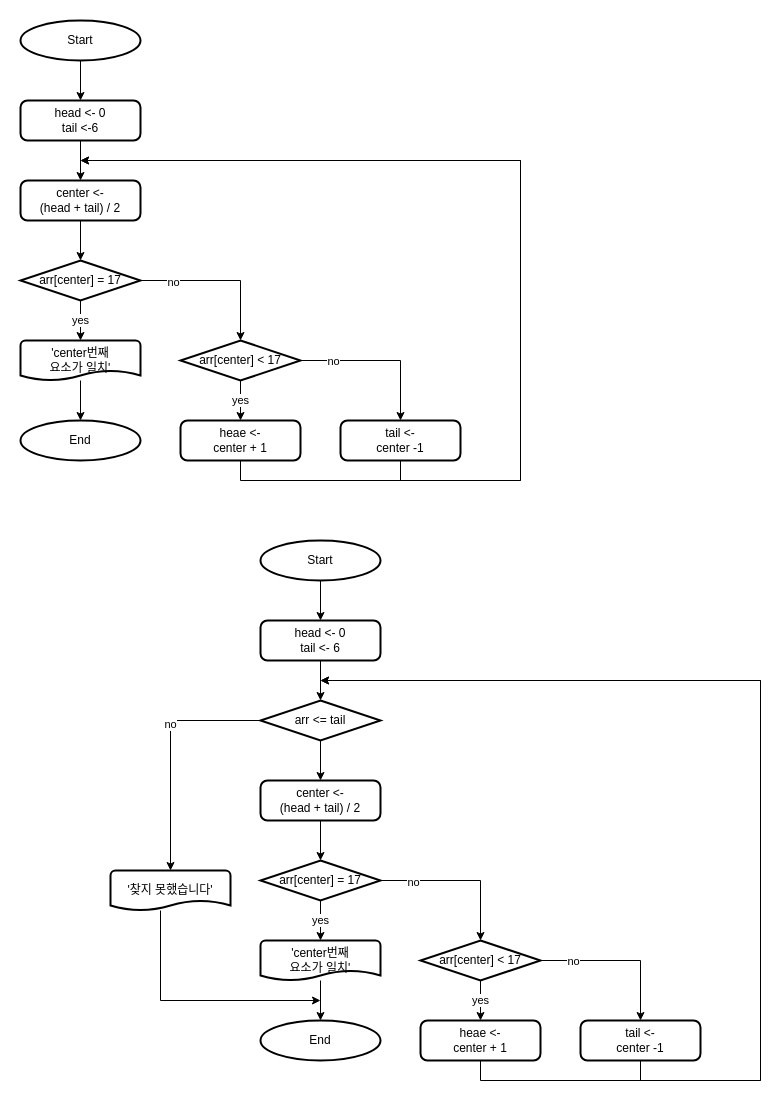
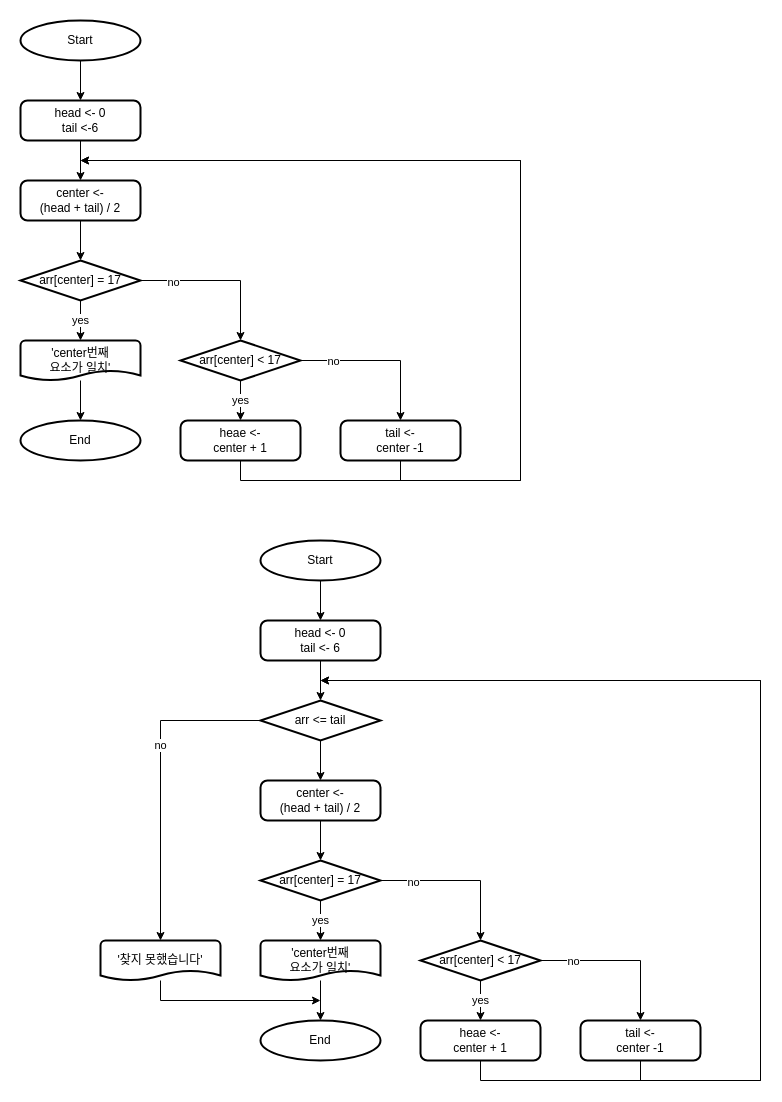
(171, 891) -> (161, 961)
